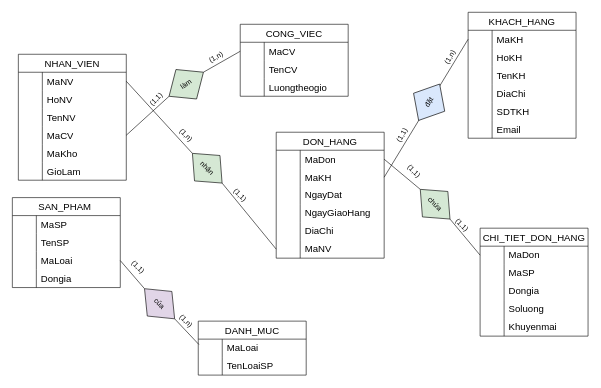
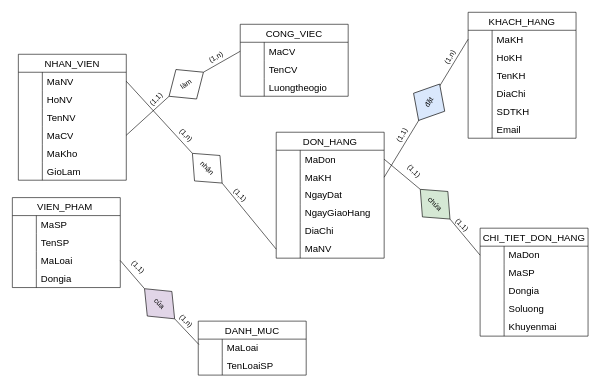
(186, 84) -> (186, 84)
(207, 168) -> (207, 168)
(66, 207) -> (66, 207)
